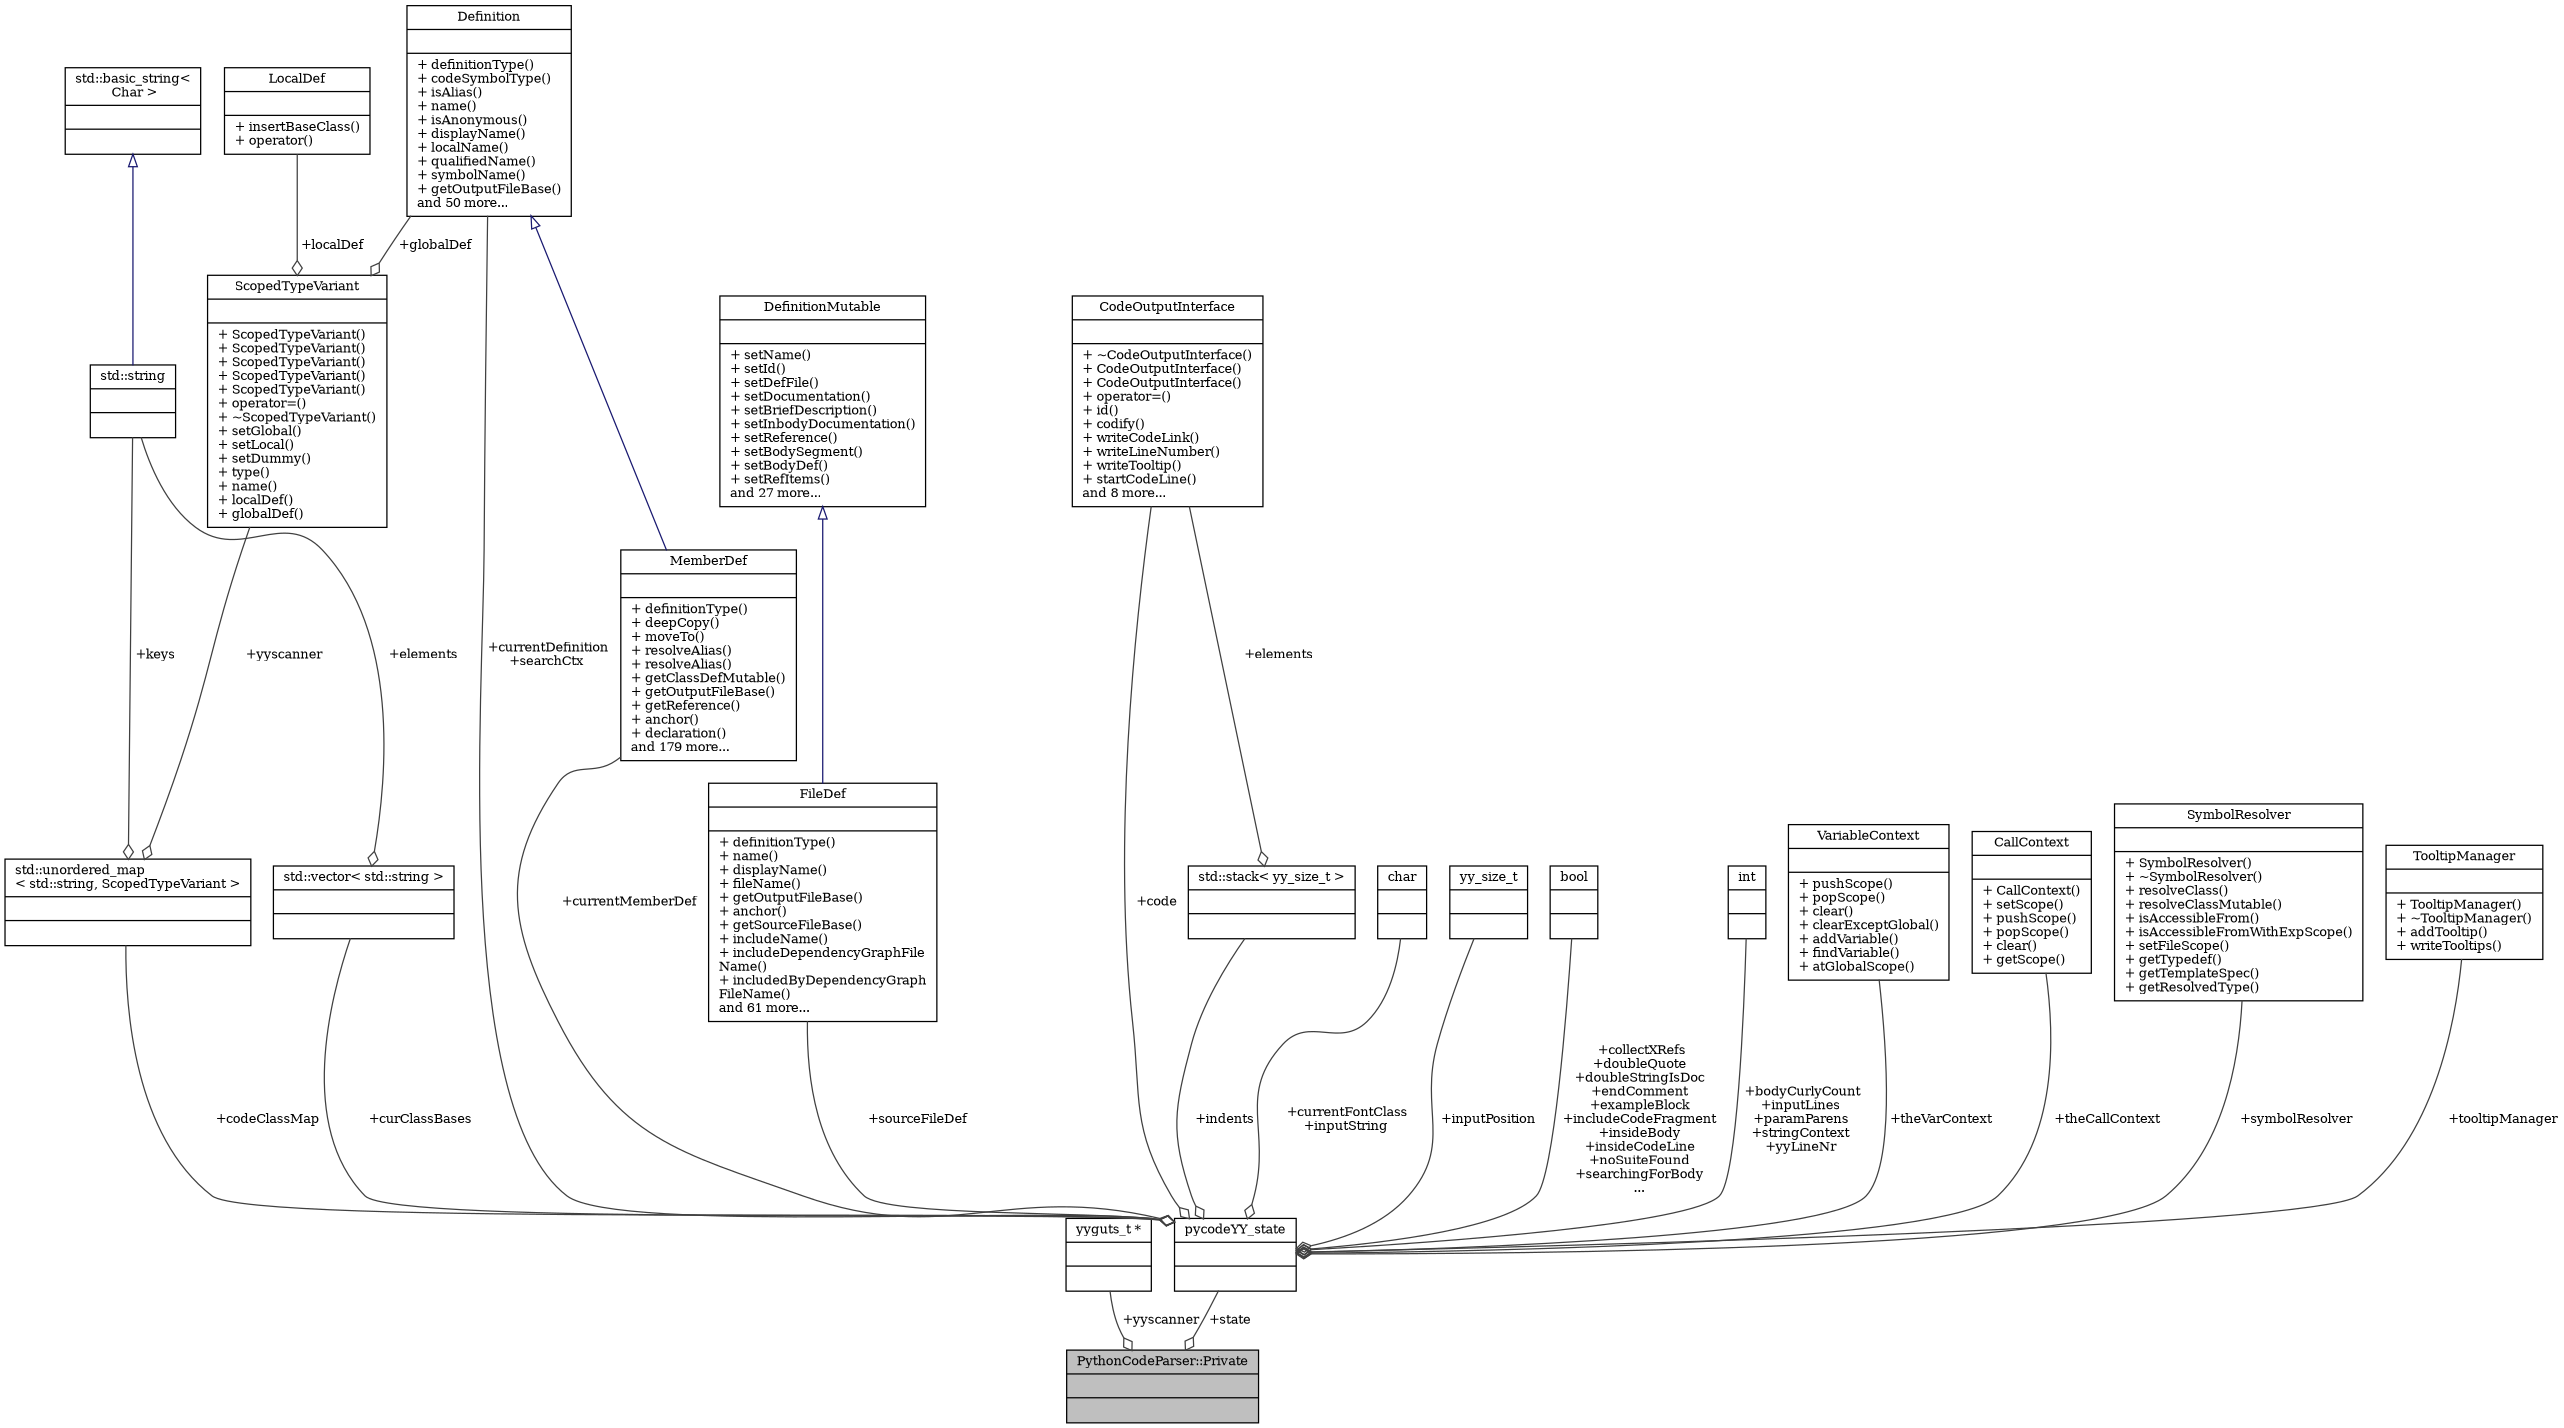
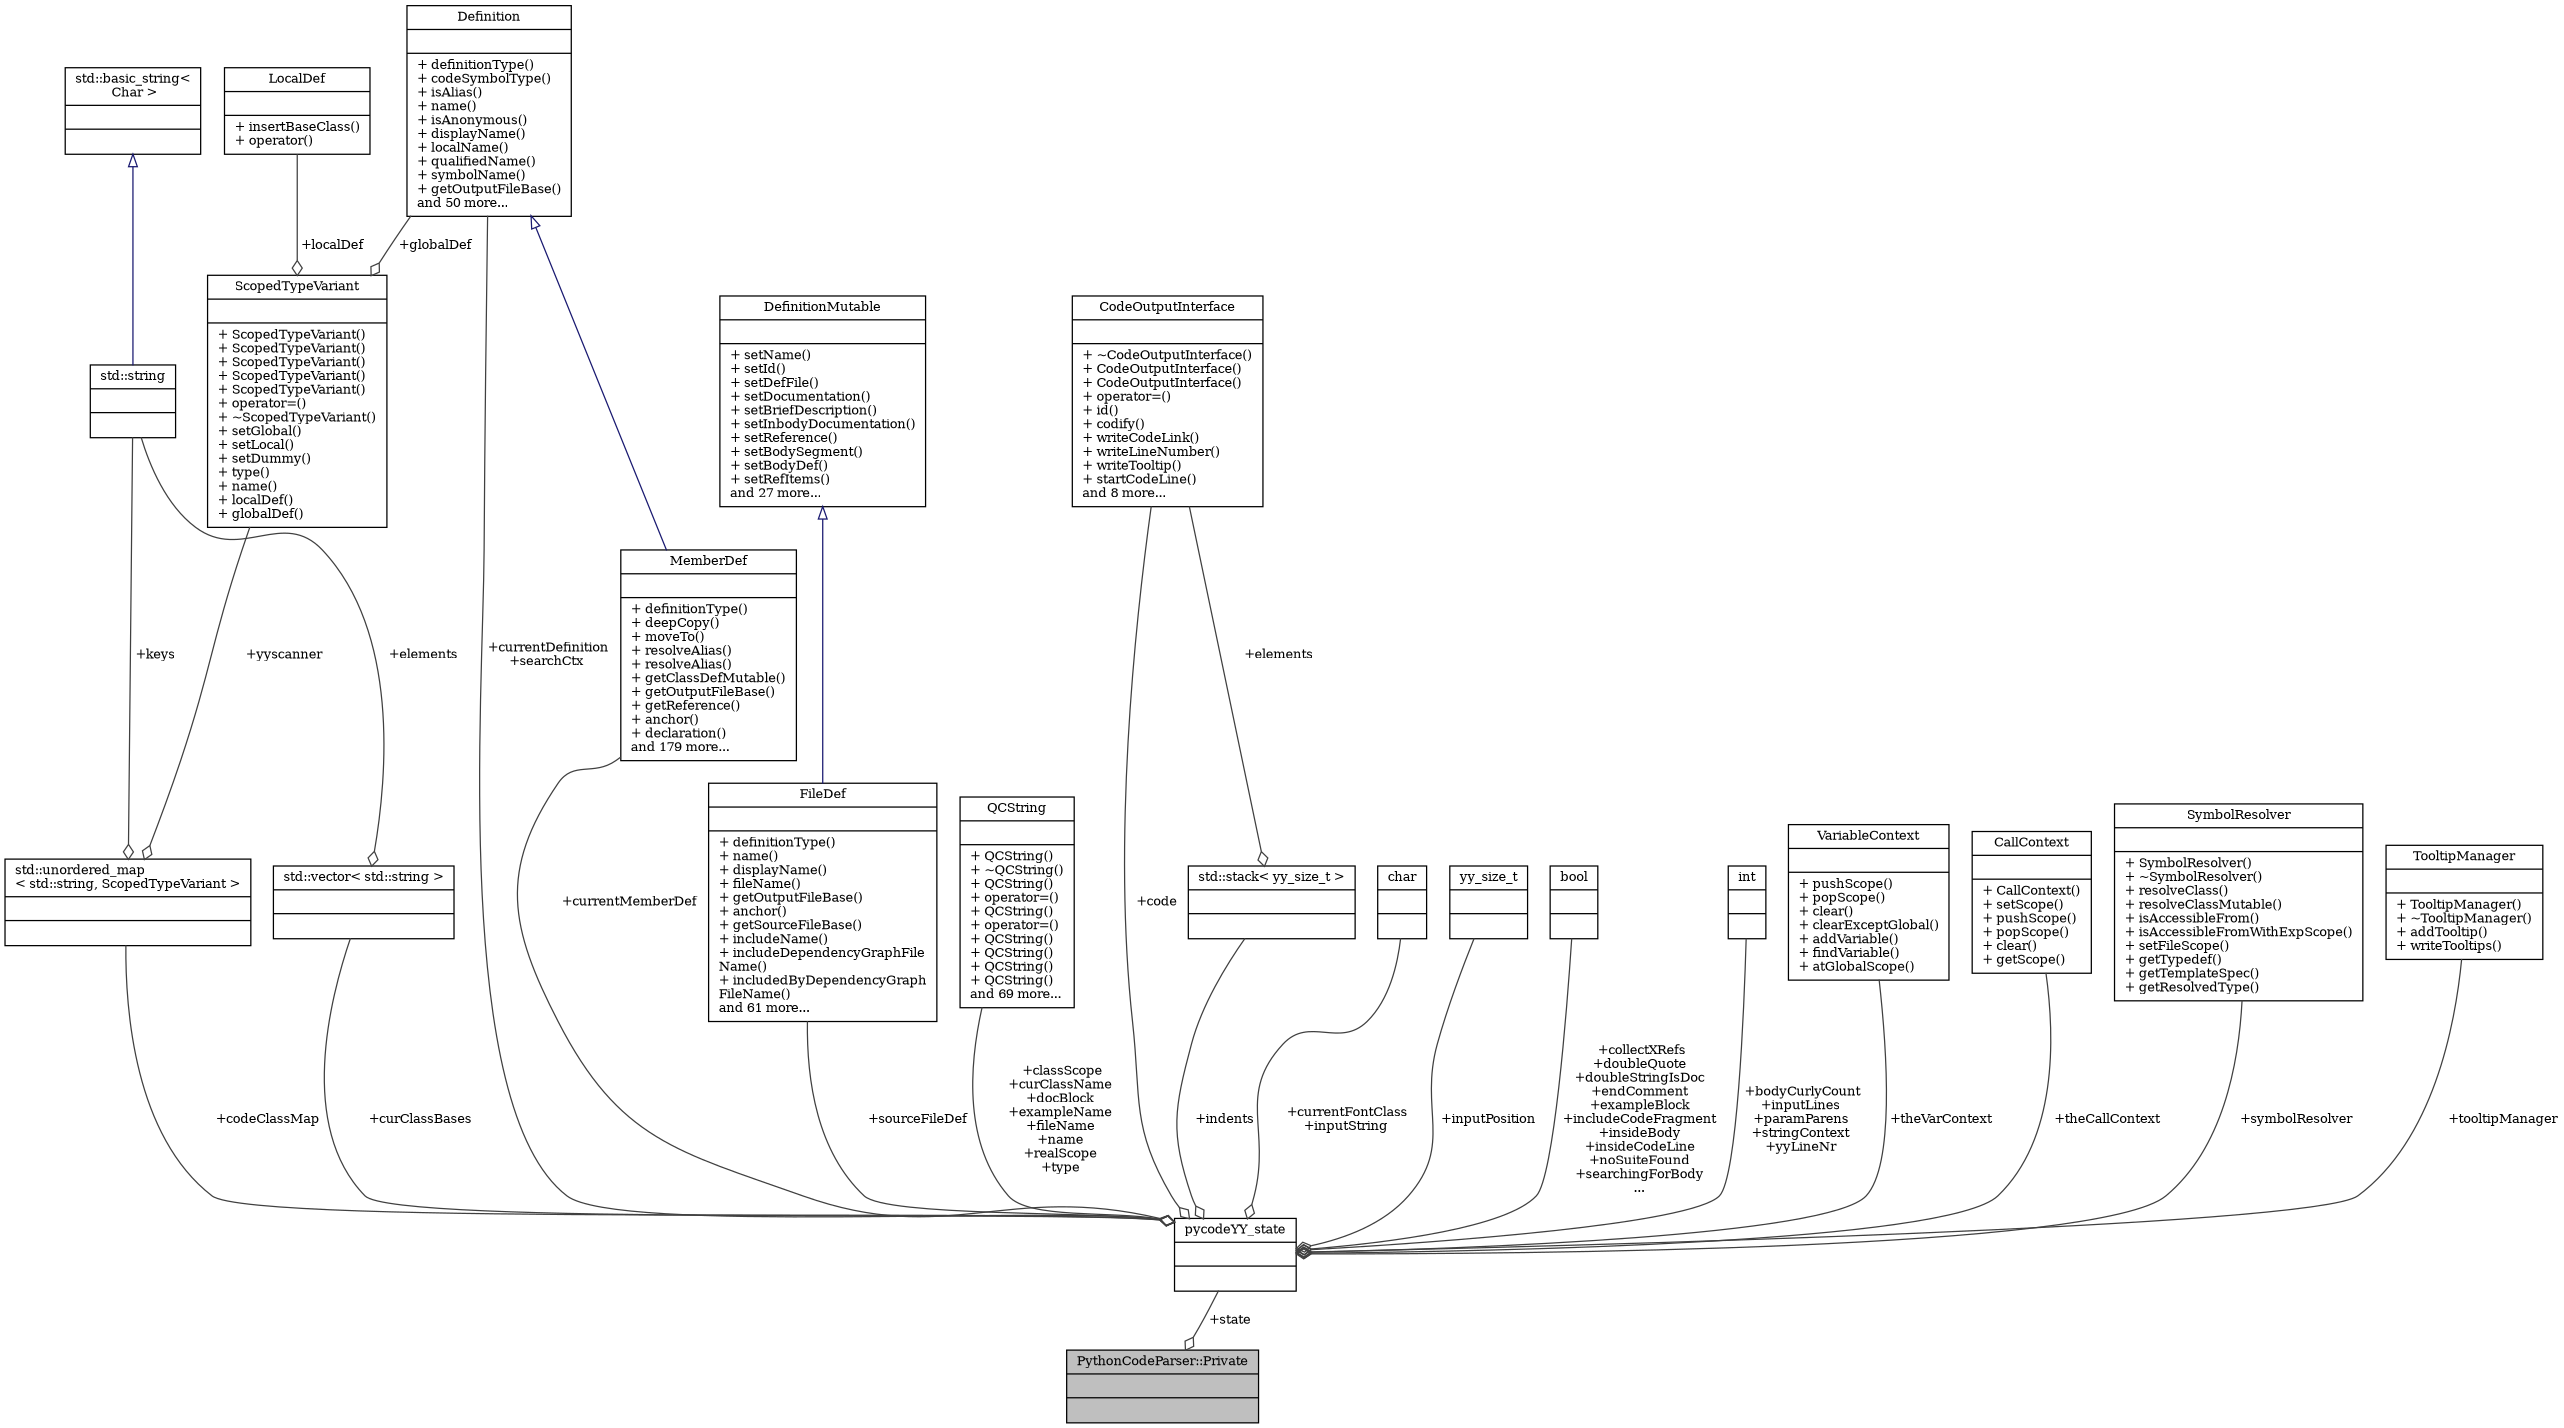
none -> (1017, 902)
(1109, 1255) -> none
